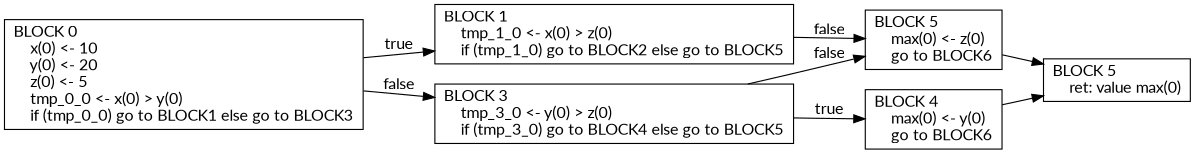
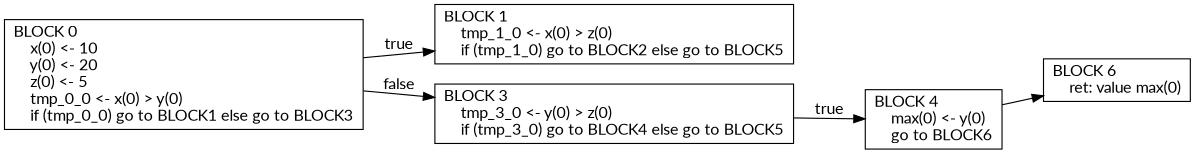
(934, 40) -> none
(1117, 80) -> (1117, 80)
